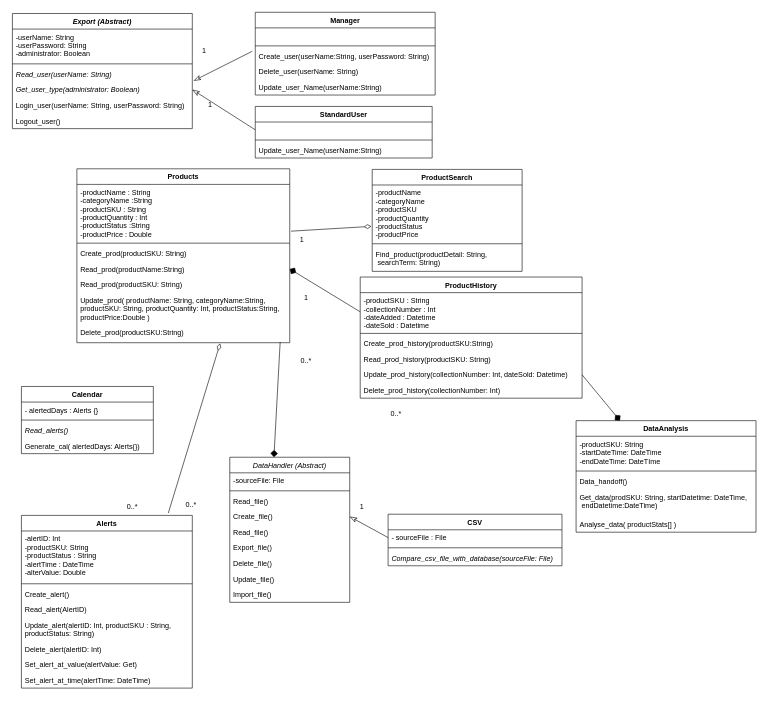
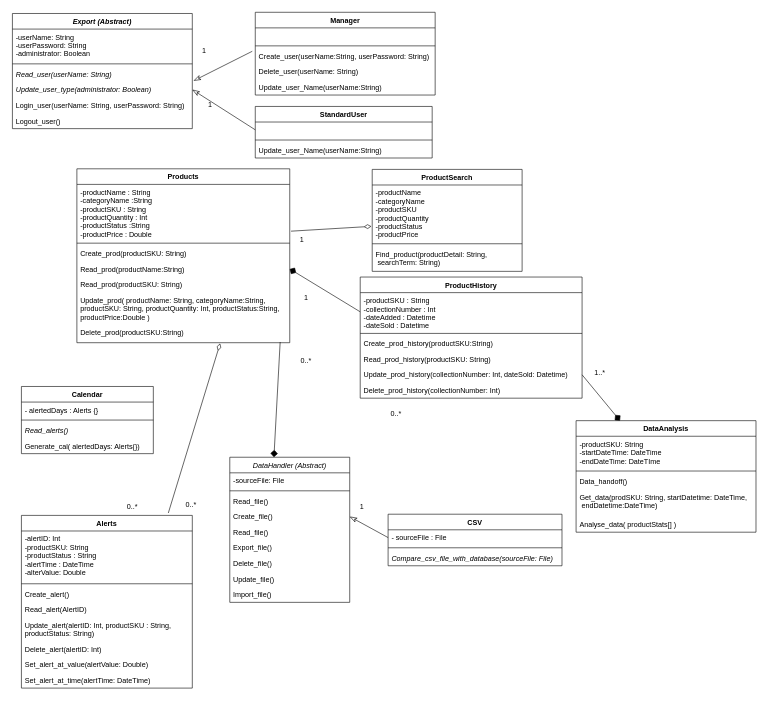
(86, 90) -> (92, 90)
none -> (600, 373)
(90, 665) -> (95, 665)
